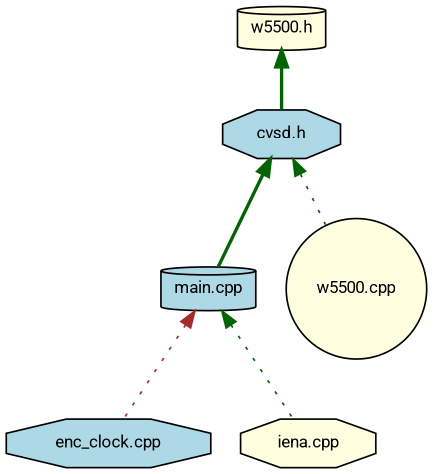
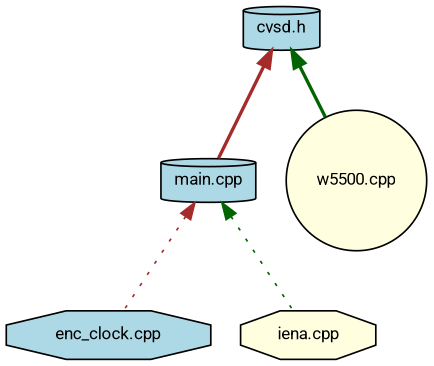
(282, 28) -> none
(282, 134) -> (282, 28)
(313, 199) -> (313, 92)
(241, 220) -> (241, 112)
